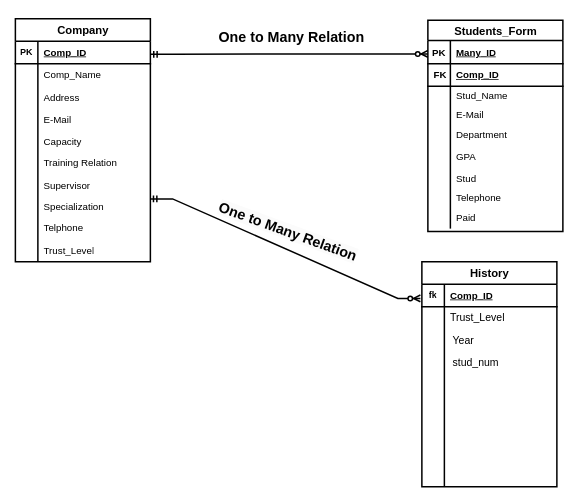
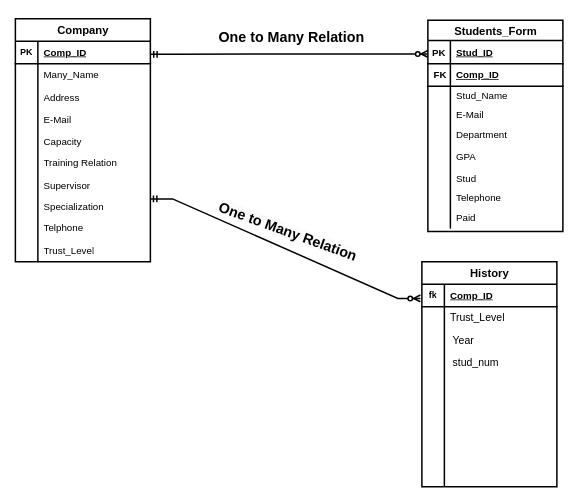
(474, 52) -> (474, 52)
(67, 75) -> (67, 75)
